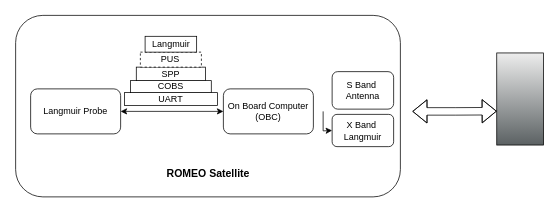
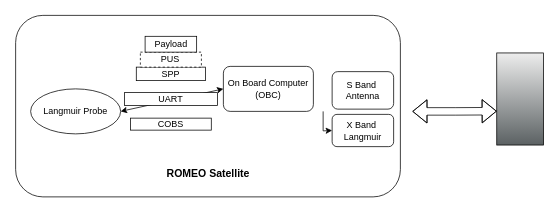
(171, 44) -> (171, 44)
(171, 87) -> (171, 124)
(75, 111) -> (75, 111)
(268, 111) -> (268, 89)
